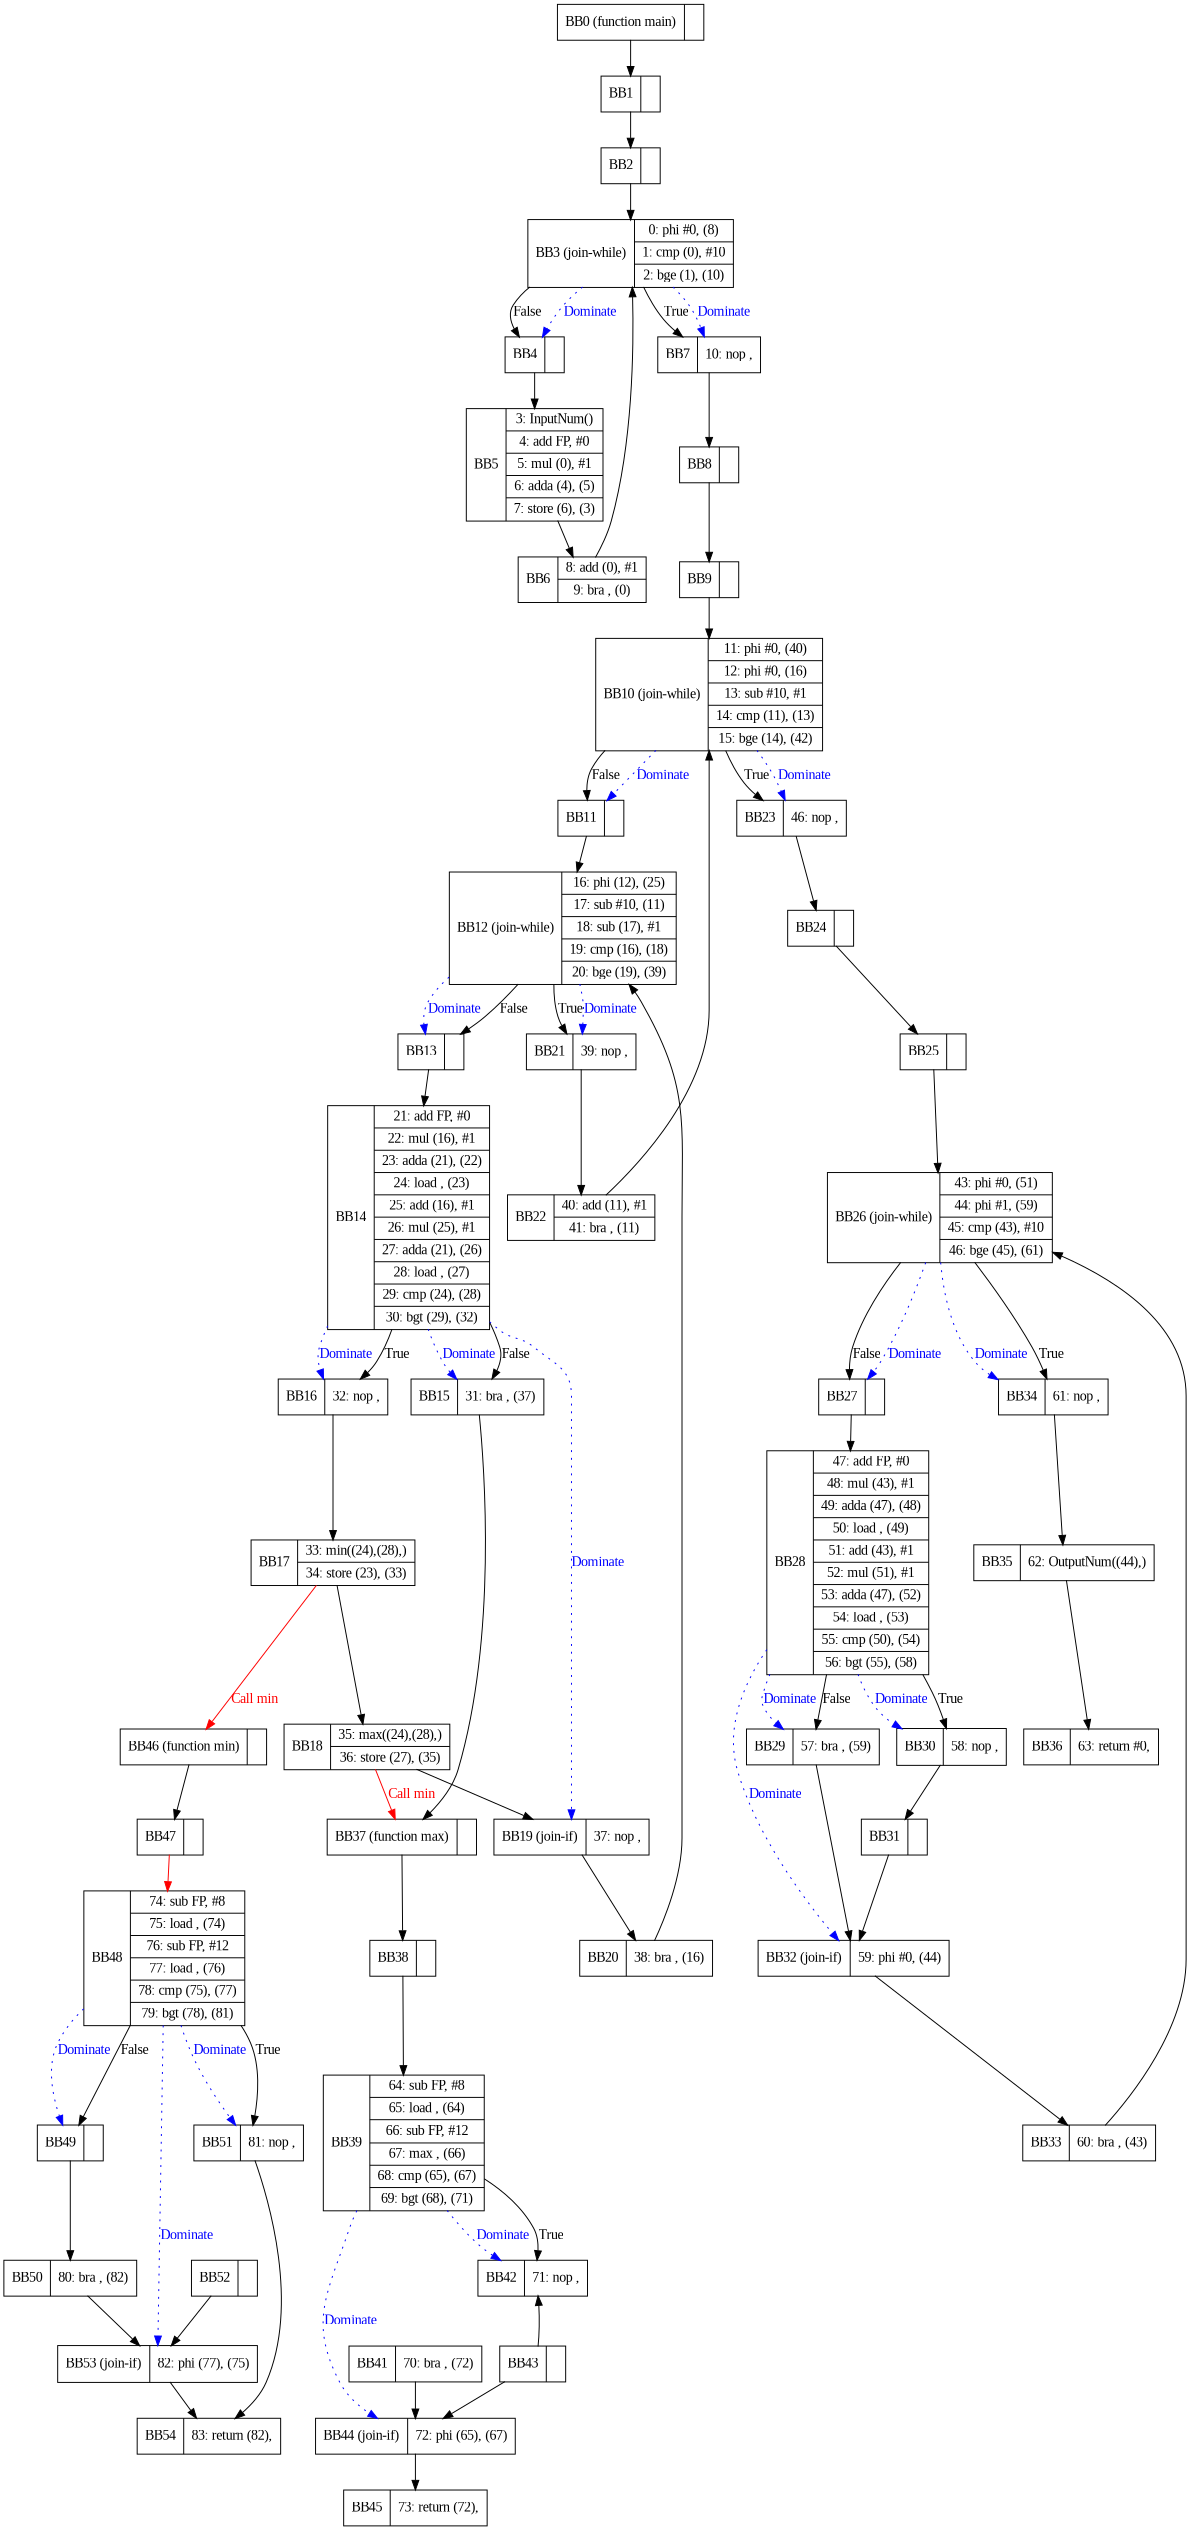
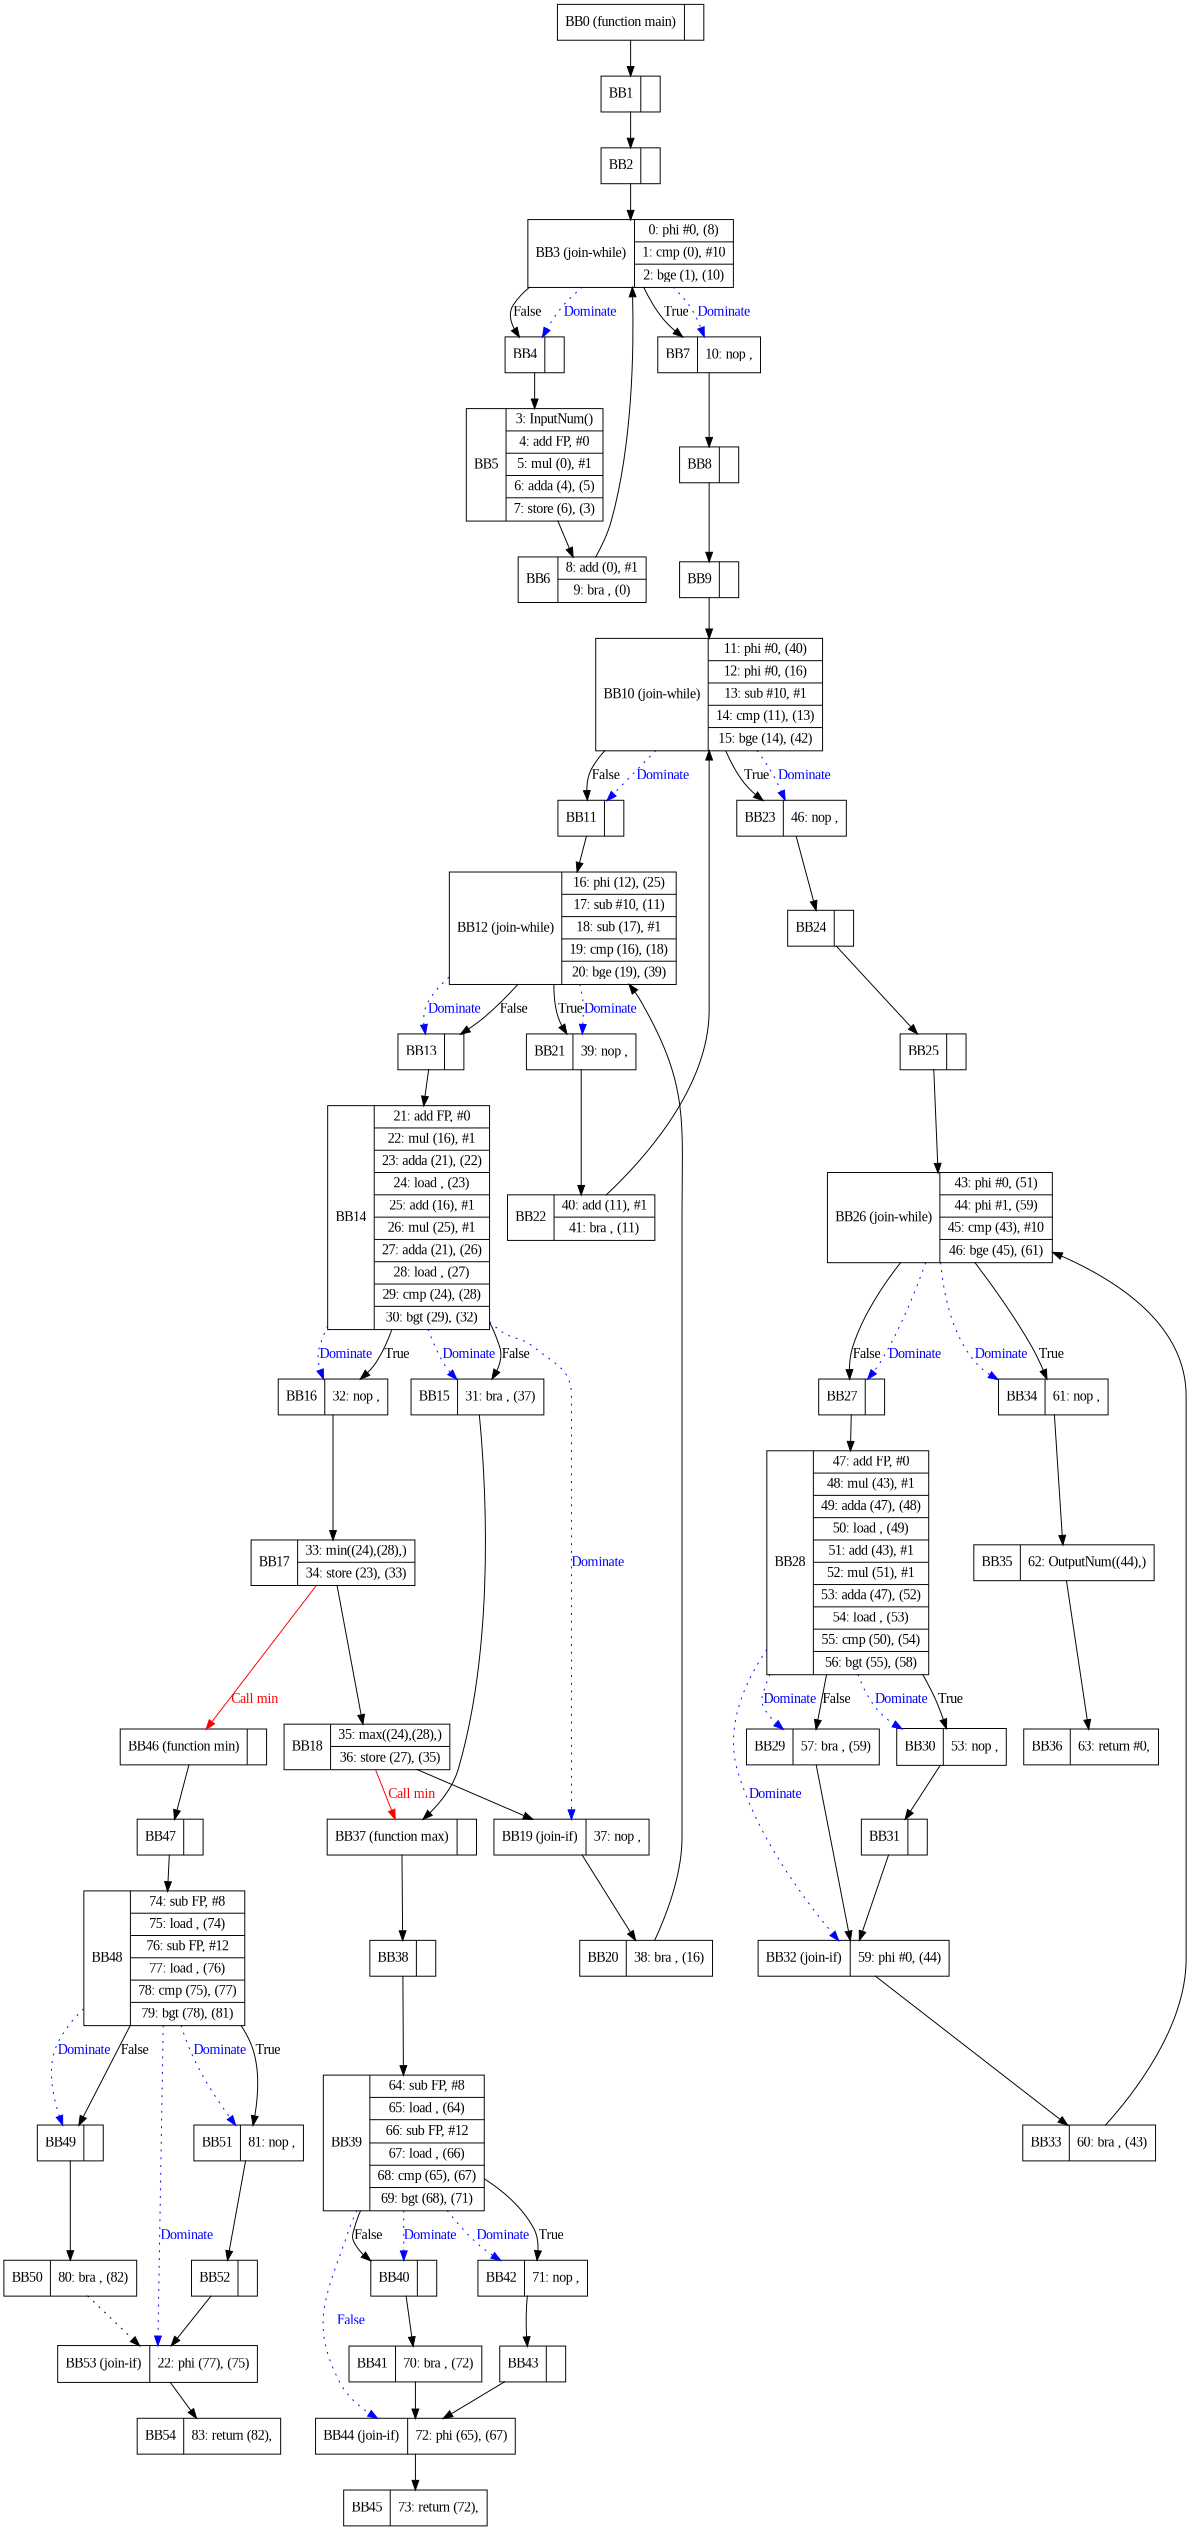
(975, 1746) -> (975, 1746)
(169, 1868) -> (169, 1868)
(427, 2154) -> (427, 2154)
none -> (404, 2278)
(281, 2290) -> (237, 2206)
(110, 2317) -> (110, 2317)
(351, 2321) -> (351, 2321)
(539, 2326) -> (526, 2316)
(204, 2364) -> (204, 2364)
